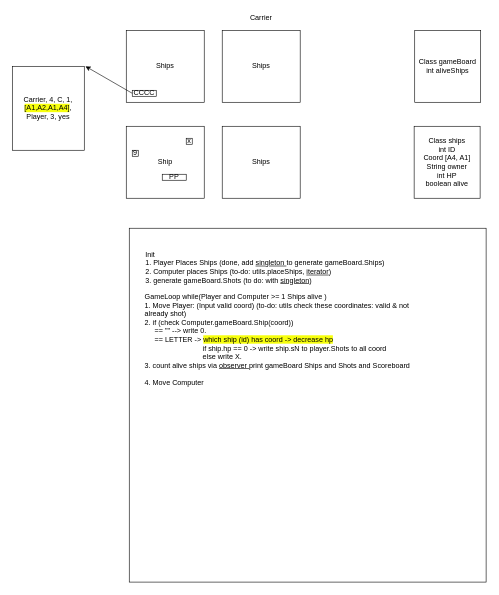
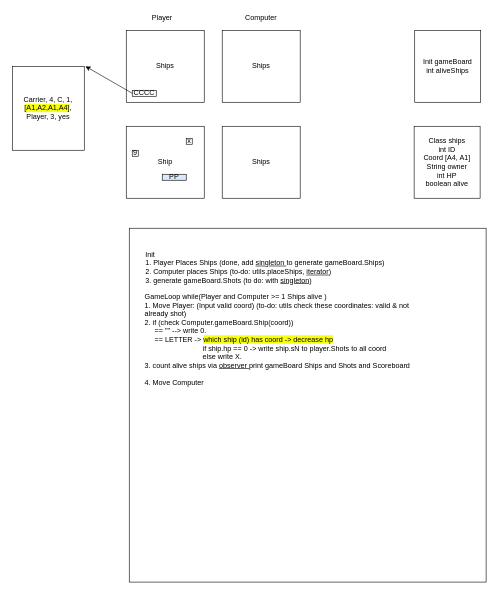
none -> (162, 18)
(261, 18) -> (261, 18)
(448, 66) -> (448, 66)
(174, 177) -> (174, 177)
